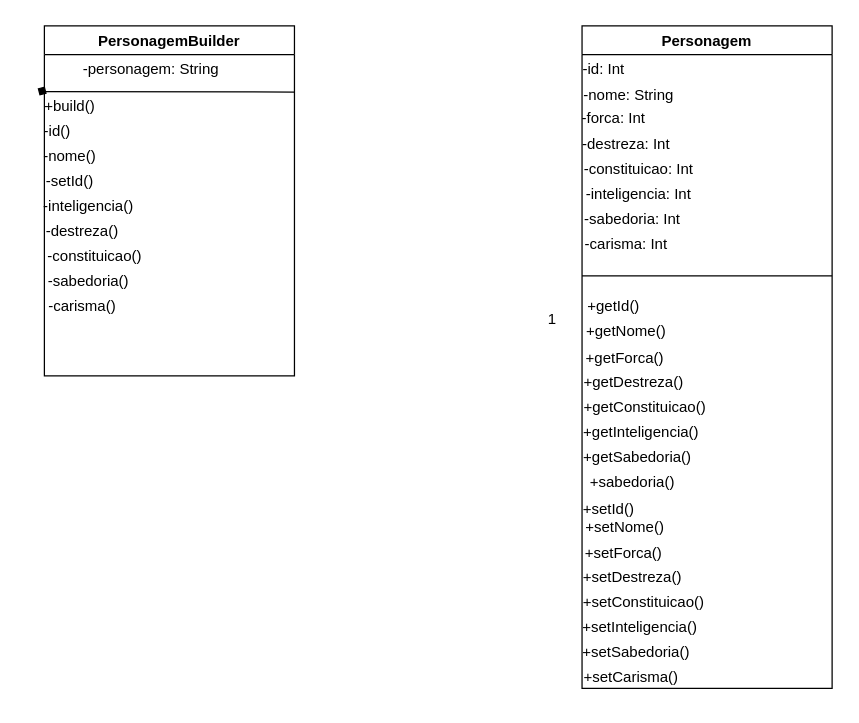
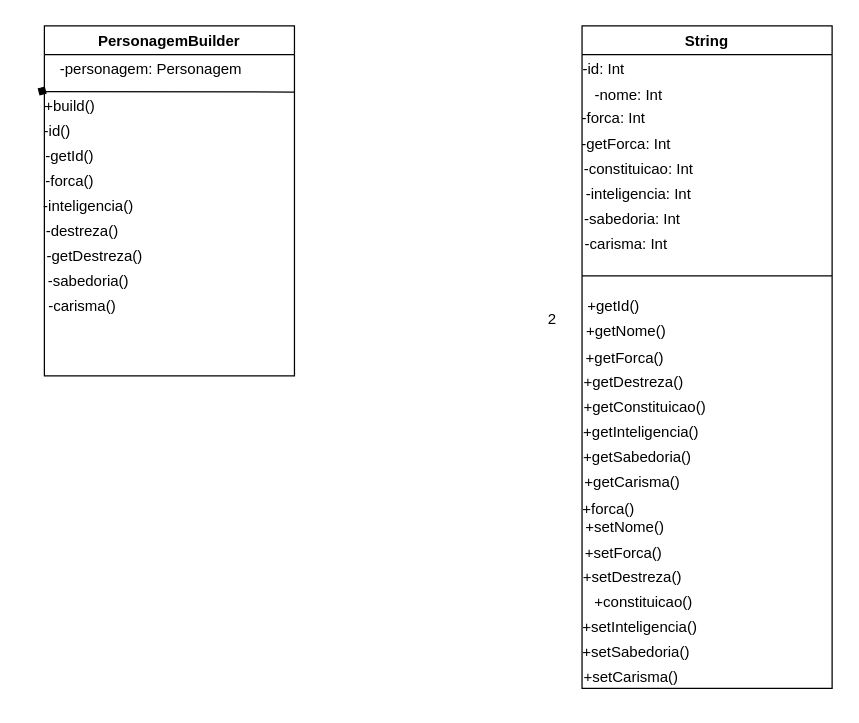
(706, 41) -> (706, 41)
(151, 69) -> (151, 69)
(629, 96) -> (629, 96)
(626, 144) -> (626, 144)
(70, 157) -> (70, 157)
(70, 182) -> (70, 182)
(95, 257) -> (95, 257)
(553, 319) -> (553, 319)
(633, 482) -> (633, 482)
(609, 509) -> (609, 509)
(644, 602) -> (644, 602)
